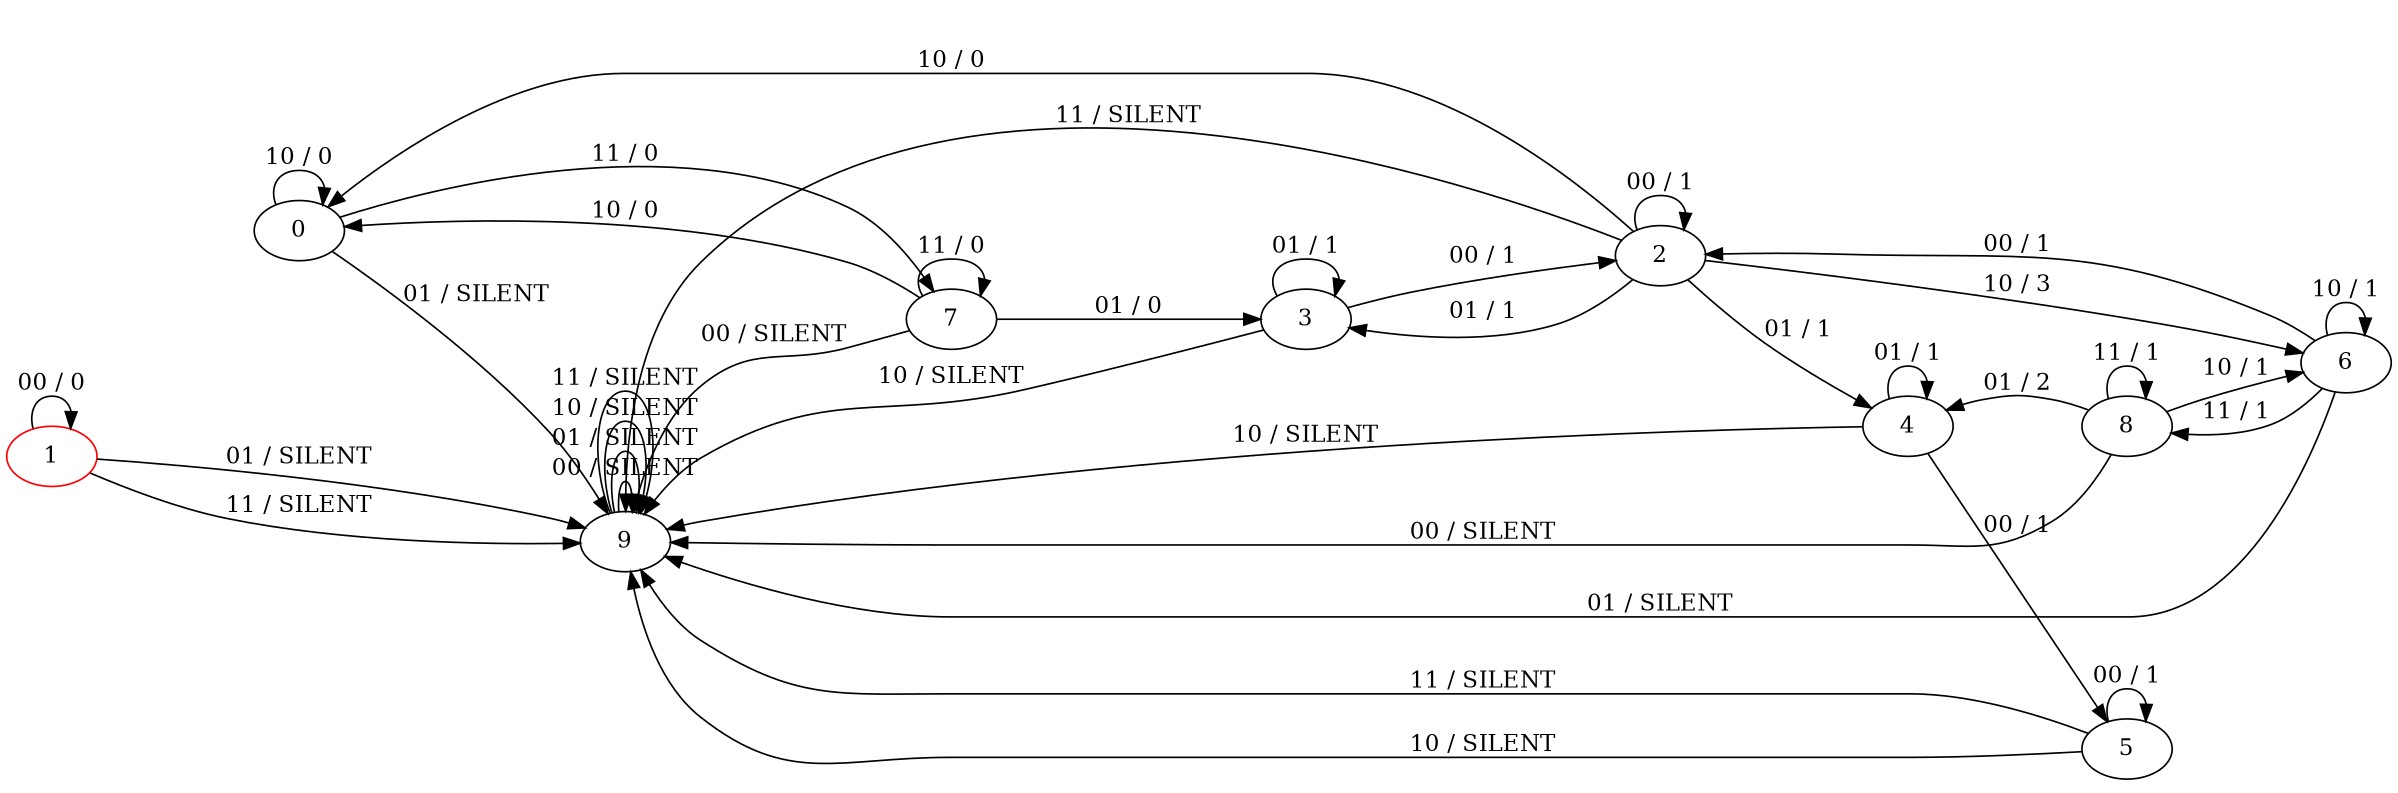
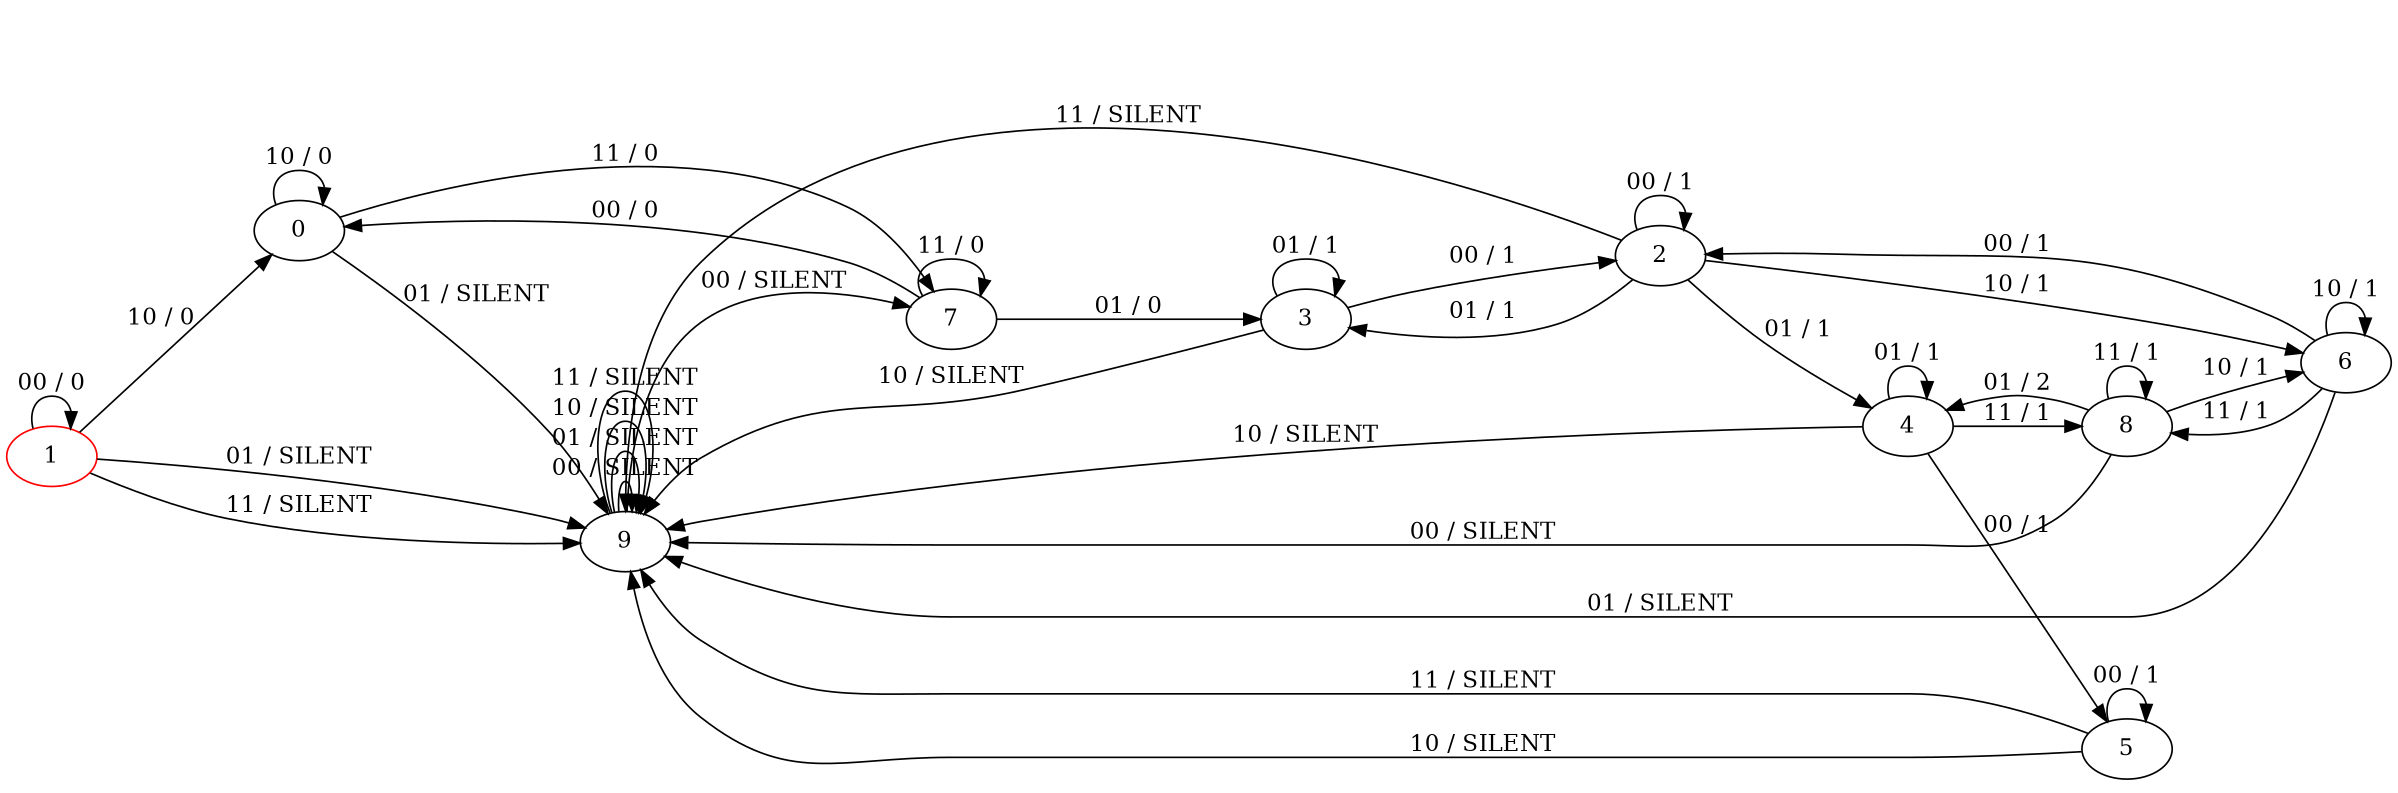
(994, 73) -> (169, 349)
(625, 211) -> (625, 211)
(2018, 285) -> (2018, 285)
(740, 363) -> (697, 326)
none -> (2009, 426)
